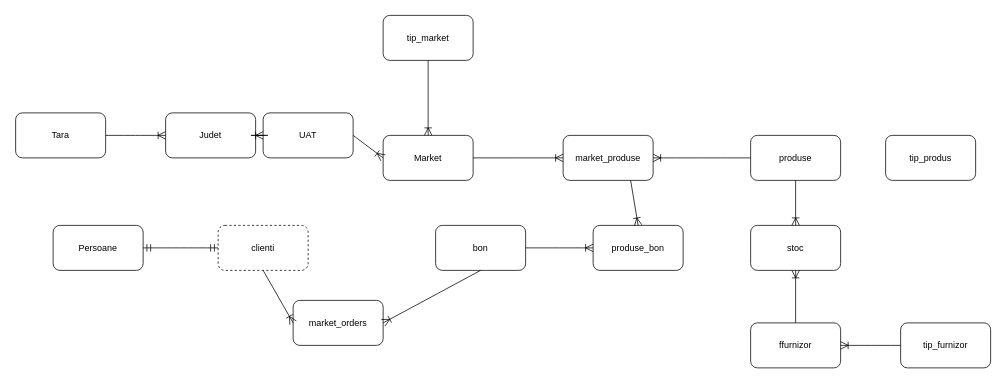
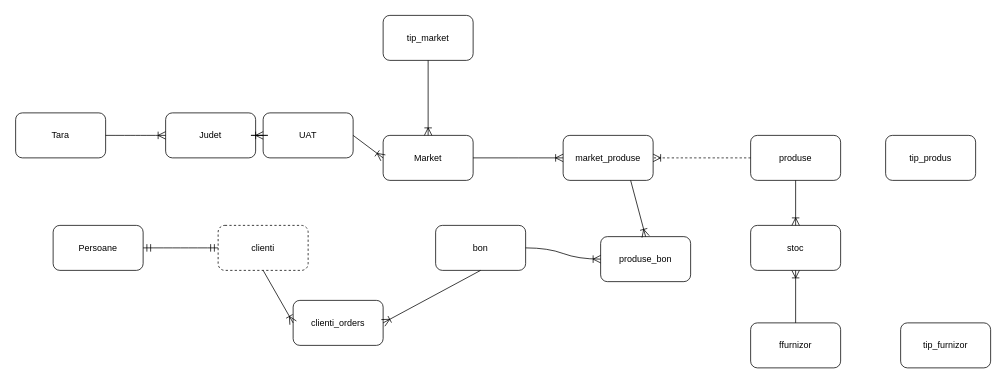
(702, 158) -> (702, 158)
(638, 248) -> (645, 259)
(338, 323) -> (338, 323)
(870, 345) -> none
